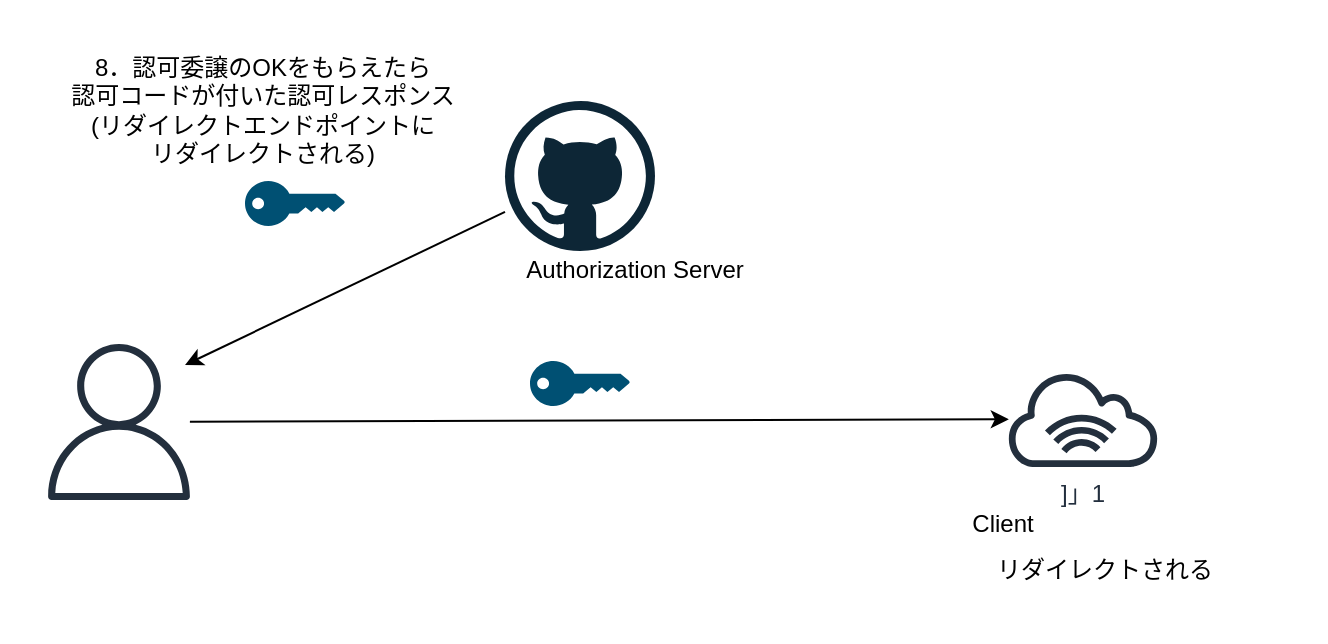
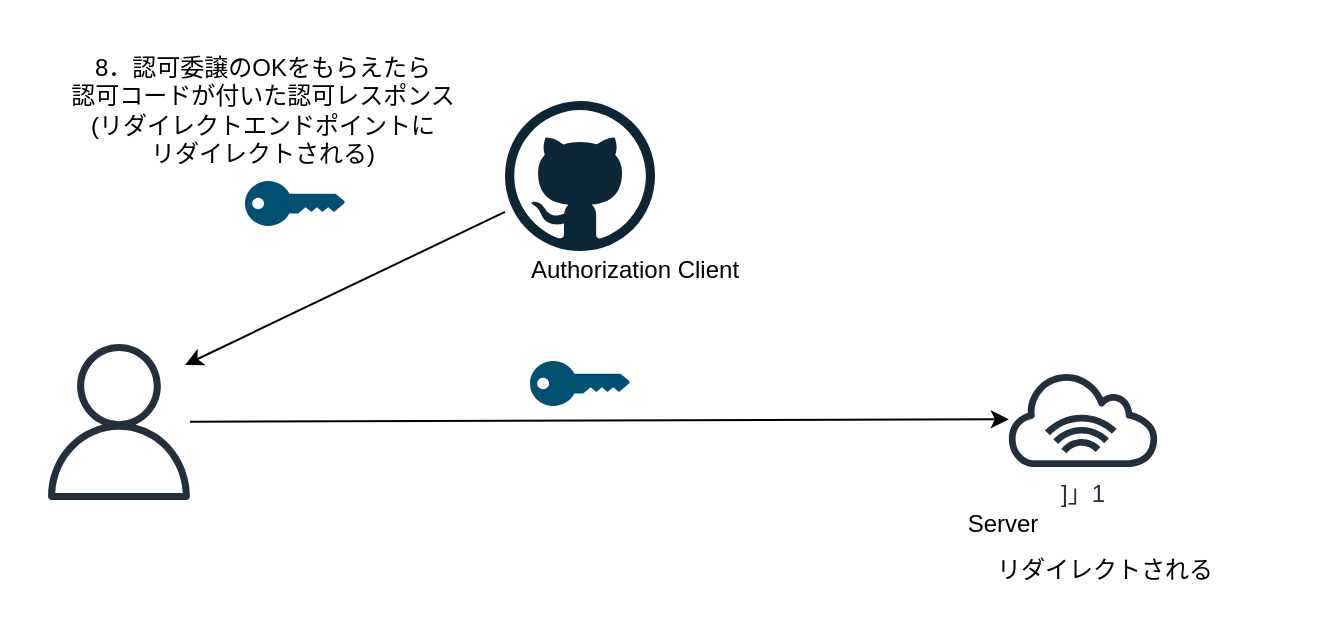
(636, 271) -> (636, 271)
(1004, 525) -> (1004, 525)
